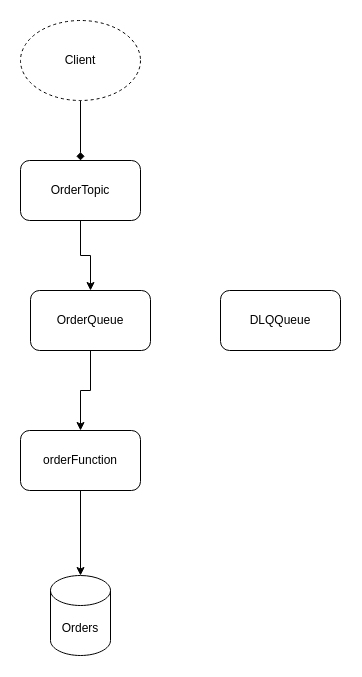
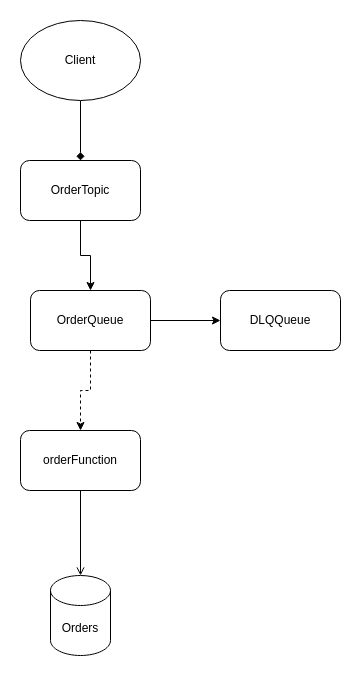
(81, 61) -> (81, 61)
none -> (182, 321)
(89, 391) -> (89, 391)
(81, 567) -> (81, 569)
